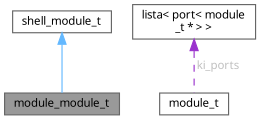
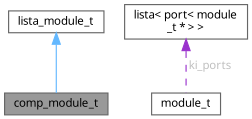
(62, 22) -> (56, 22)
(62, 104) -> (56, 104)
